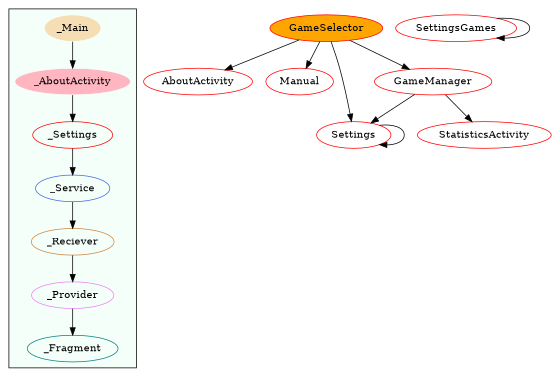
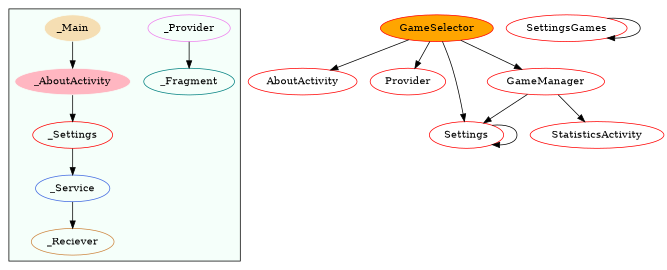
(300, 82) -> (408, 82)
(73, 265) -> none
